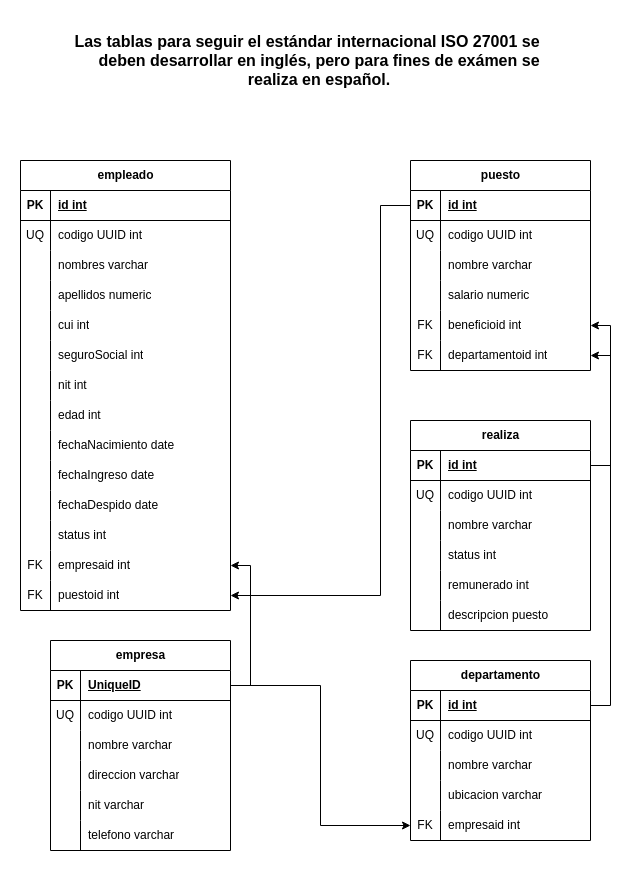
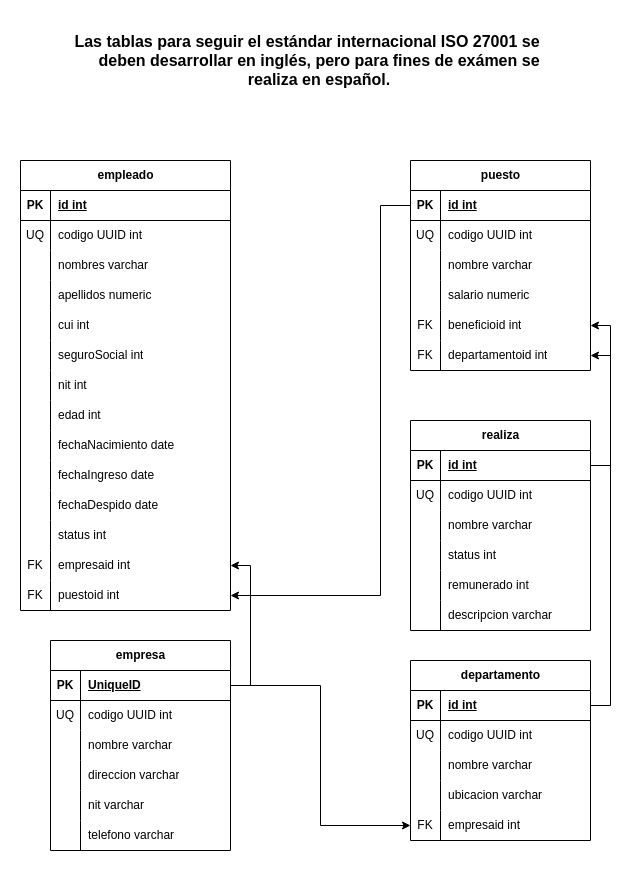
(504, 616) -> (508, 616)
